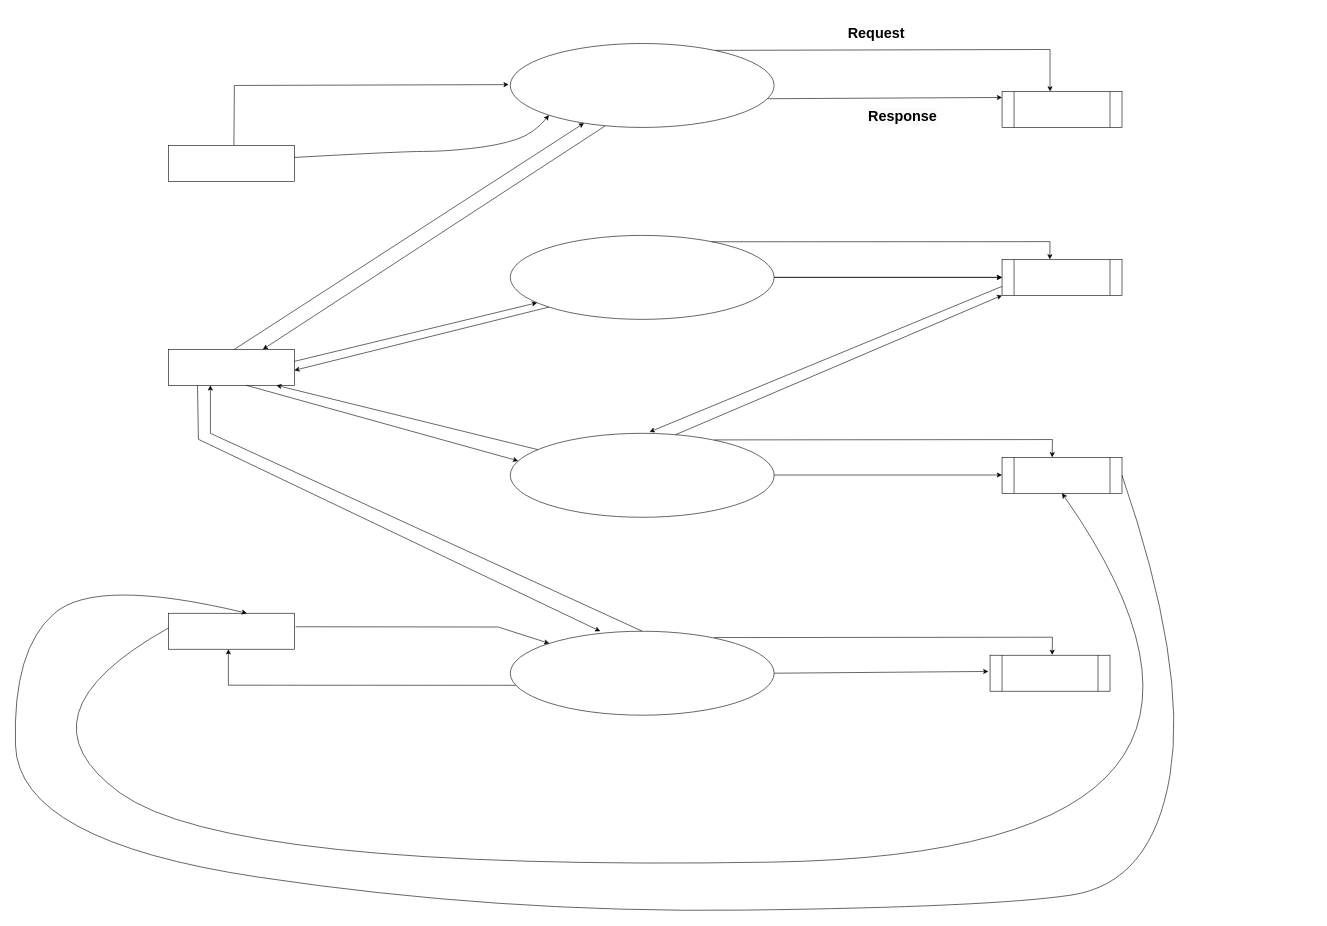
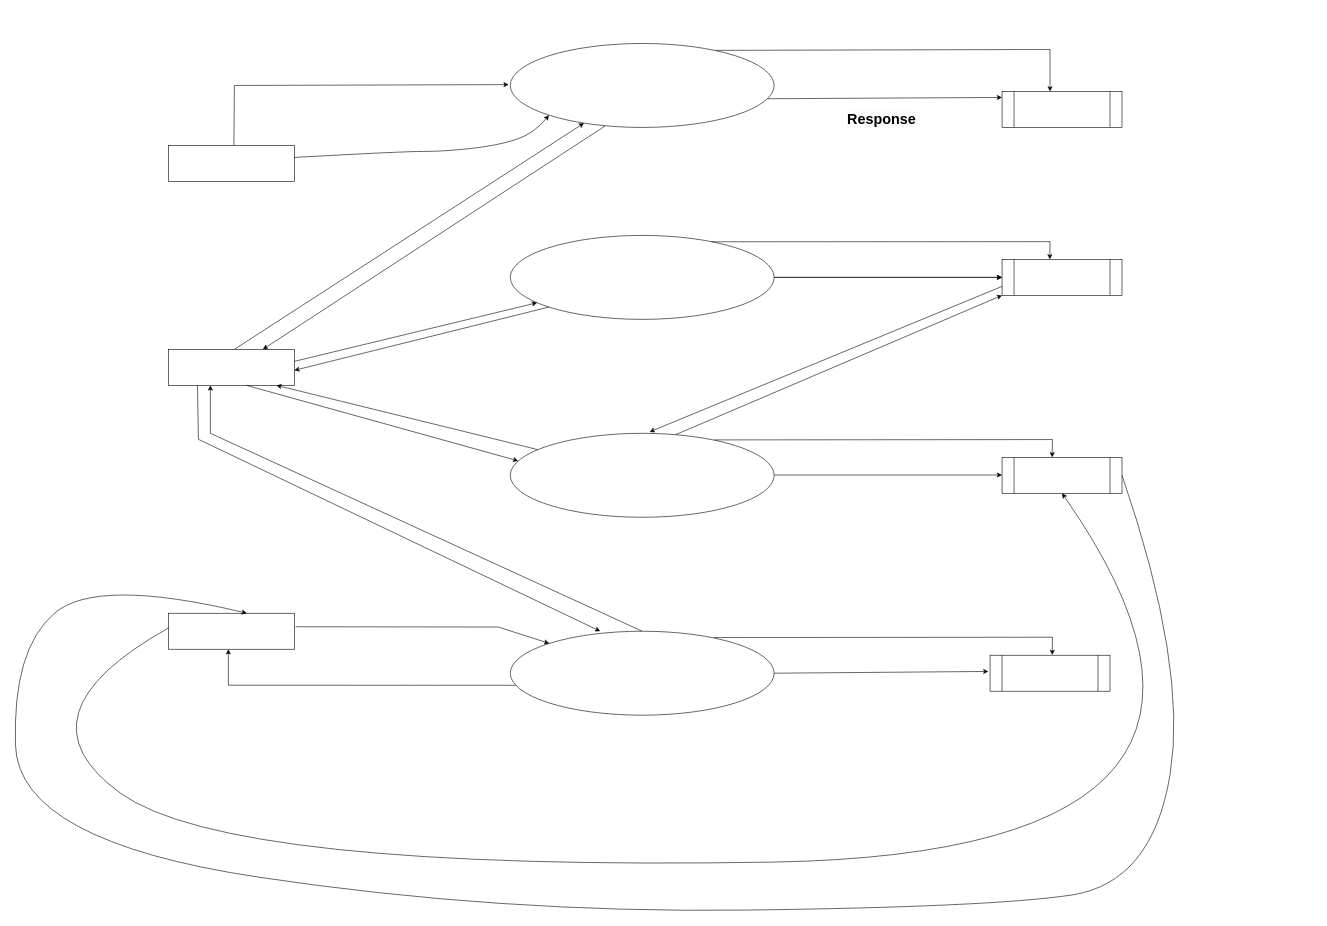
(876, 33) -> none
(906, 119) -> (885, 122)
